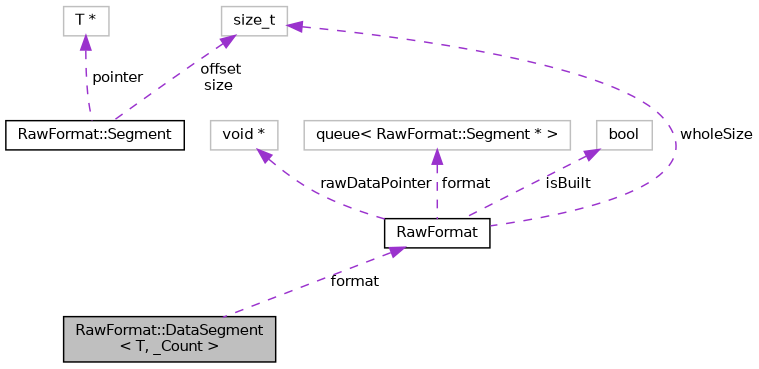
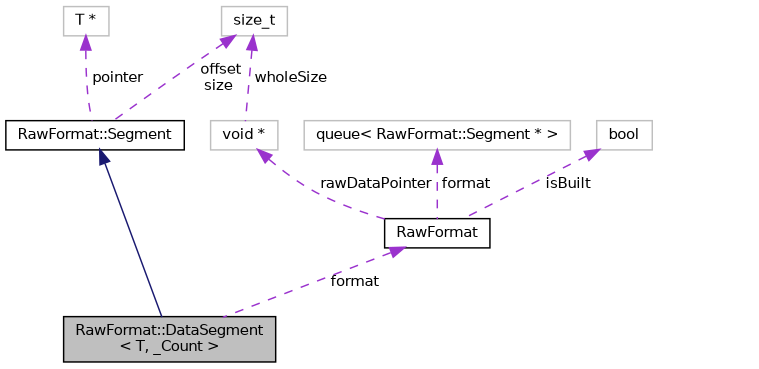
(606, 84) -> (249, 86)
none -> (133, 240)
